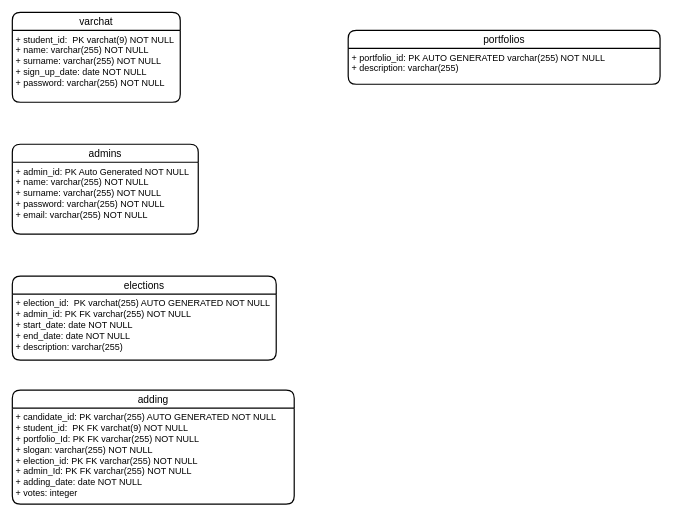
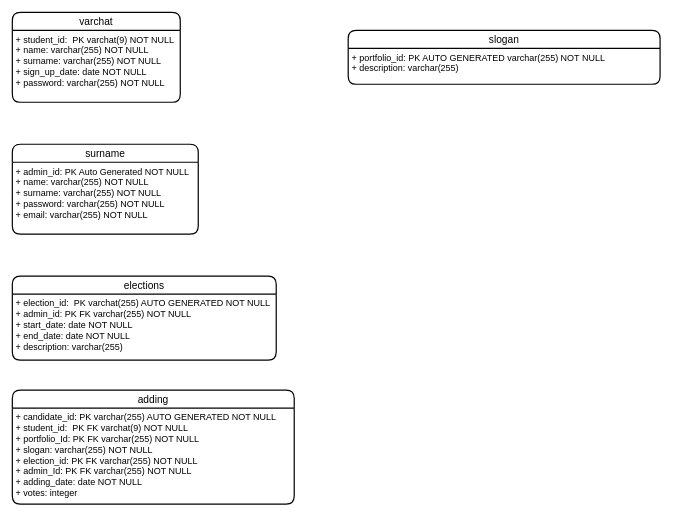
(504, 40) -> (504, 40)
(105, 154) -> (105, 154)
